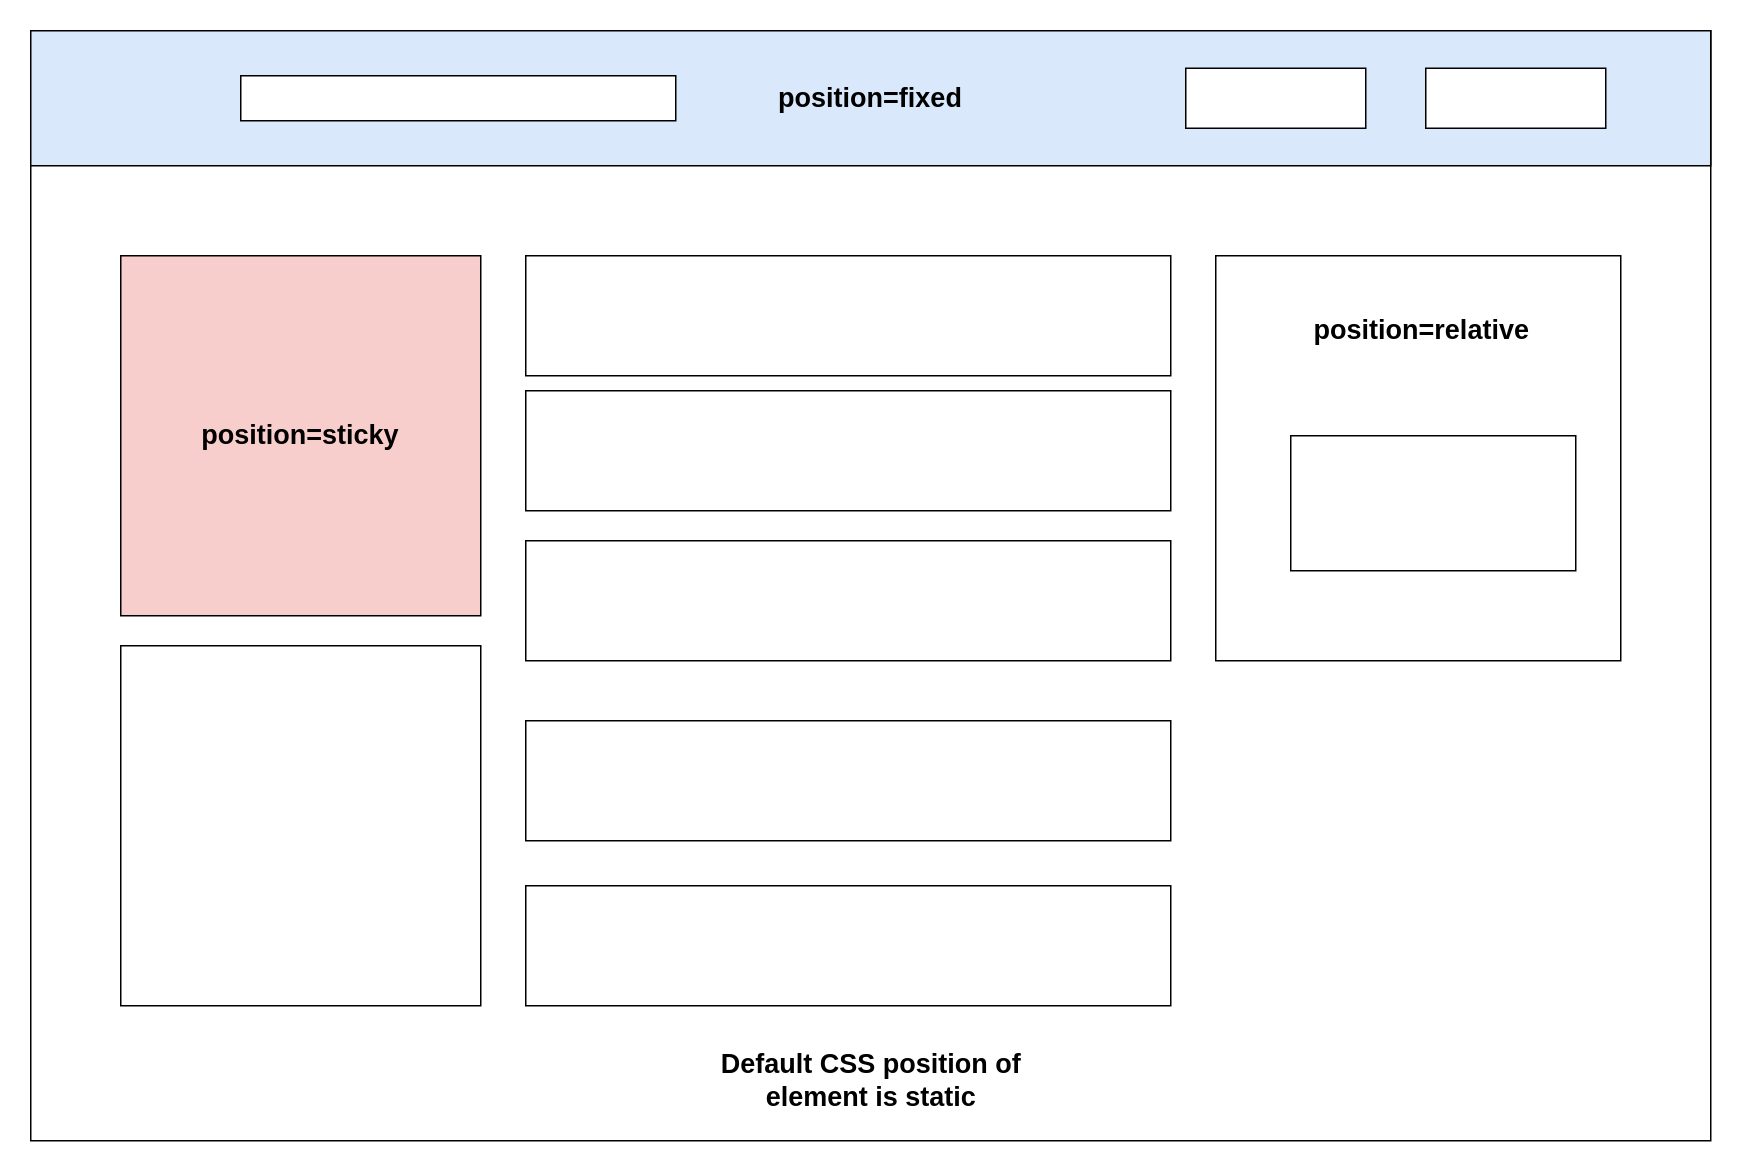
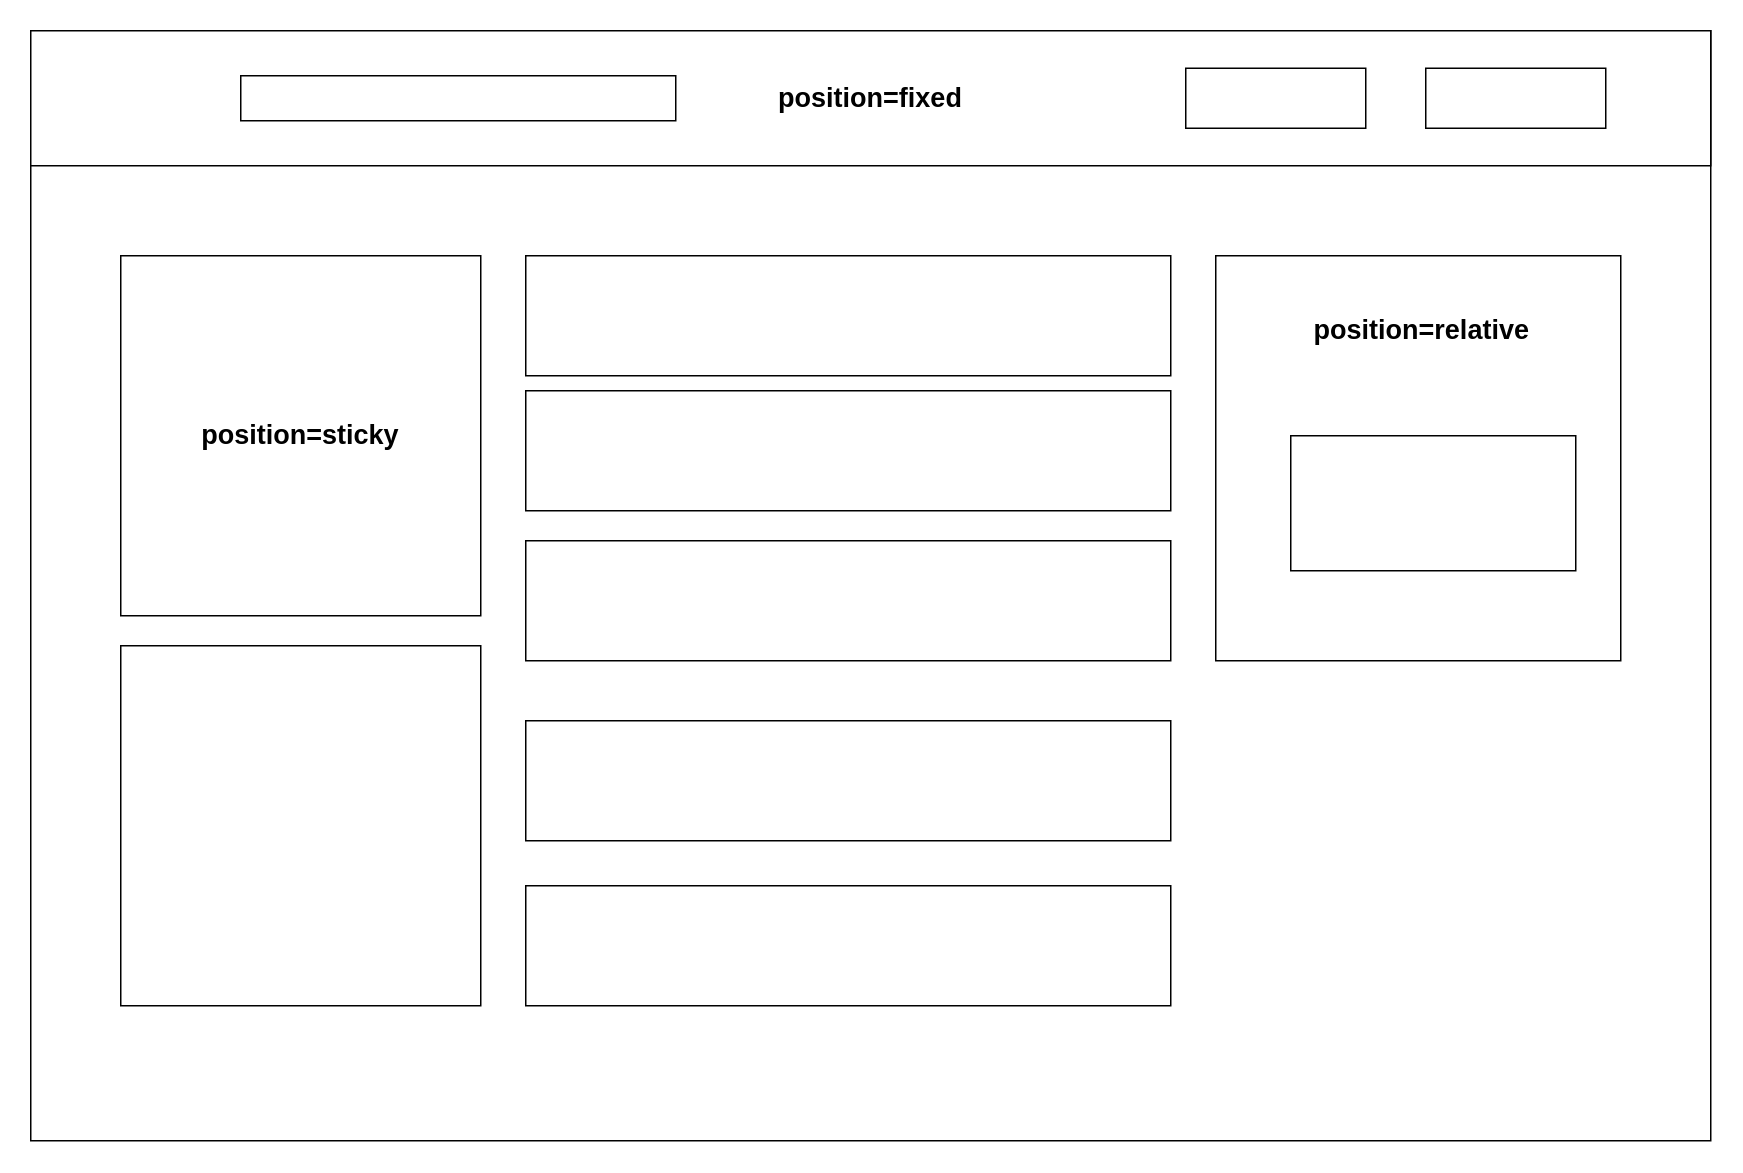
(871, 98) -> (871, 98)
(301, 436) -> (301, 436)
(871, 1081) -> none
